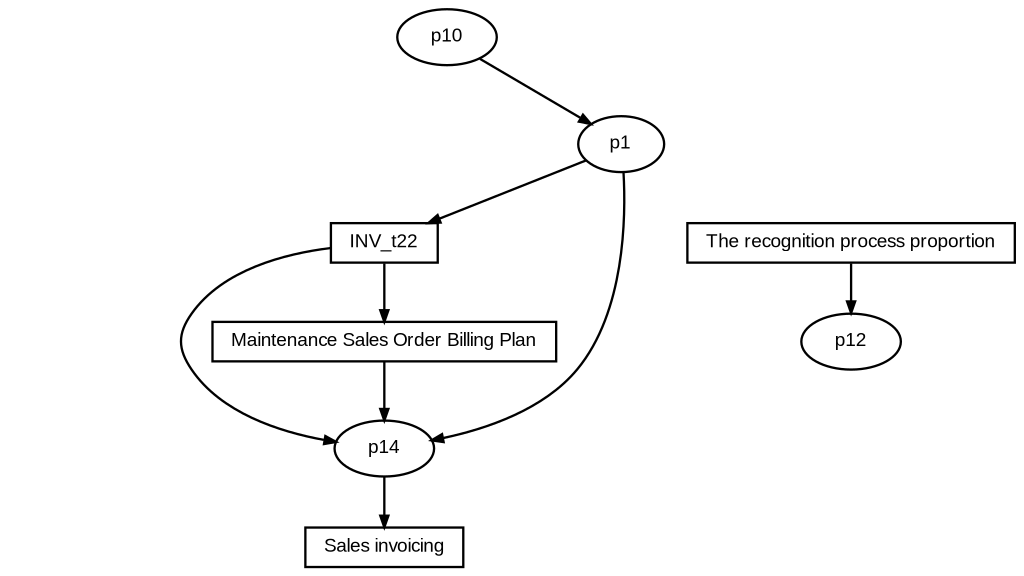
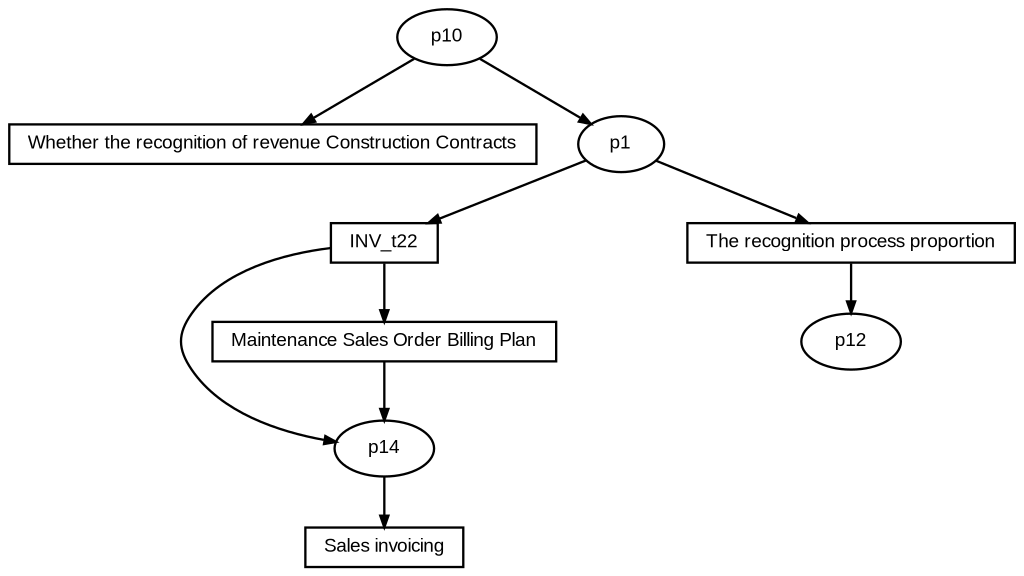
none -> (273, 144)
(592, 347) -> (726, 189)
